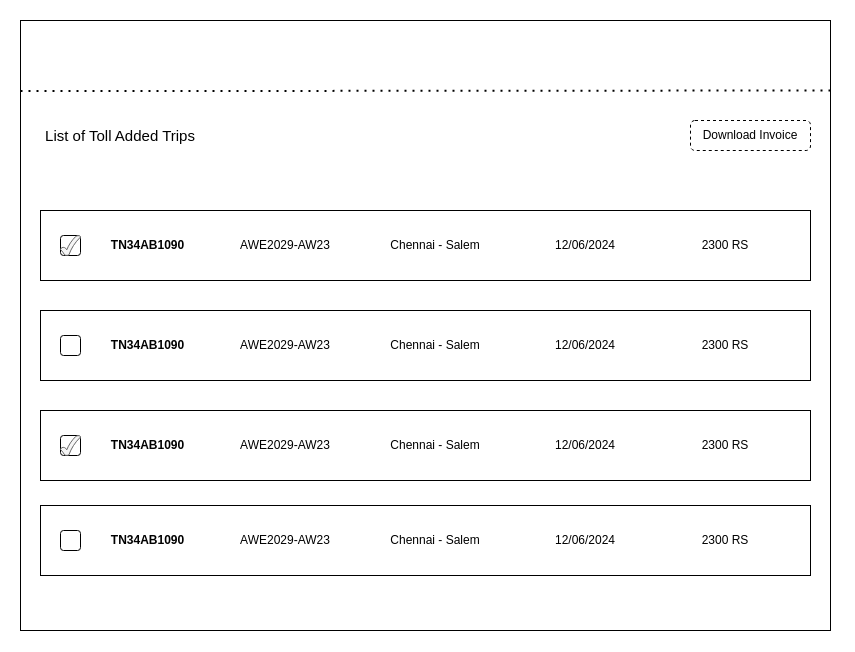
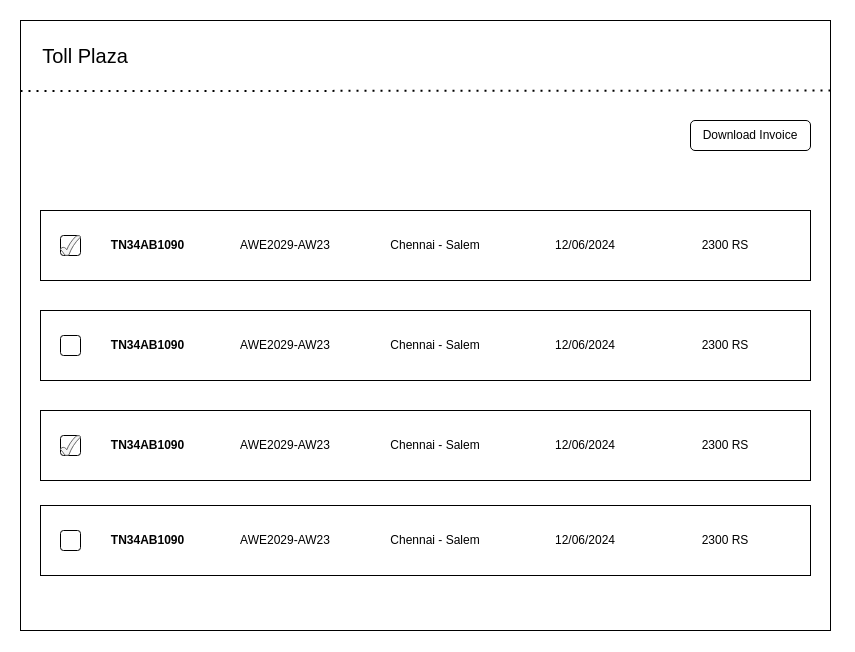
none -> (86, 56)
(121, 136) -> none
(751, 136) -> (751, 136)
